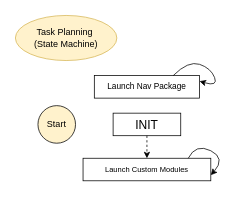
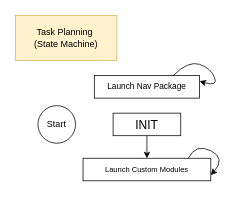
(66, 38) -> (66, 38)
(57, 124) -> (57, 124)
(147, 145) -> (147, 145)
